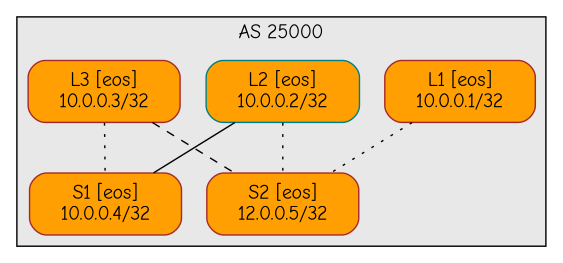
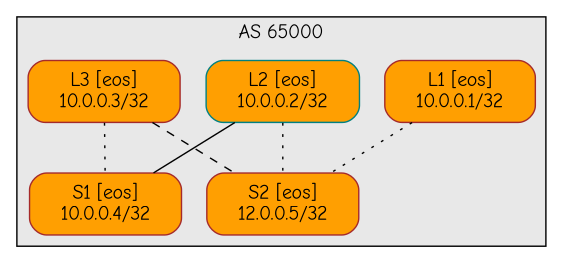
(281, 33) -> (281, 33)
